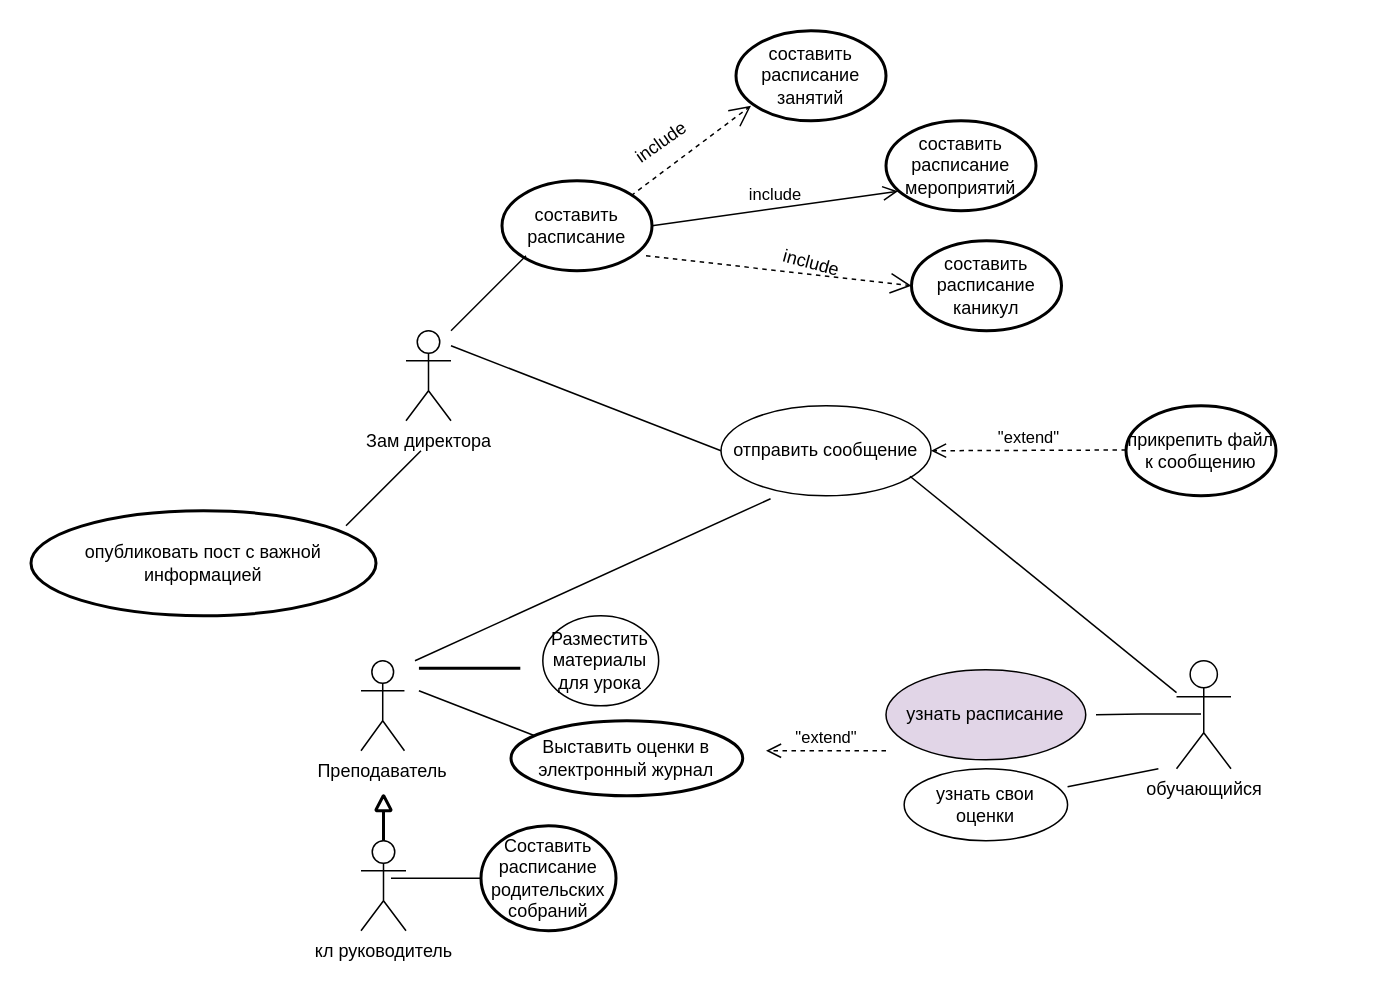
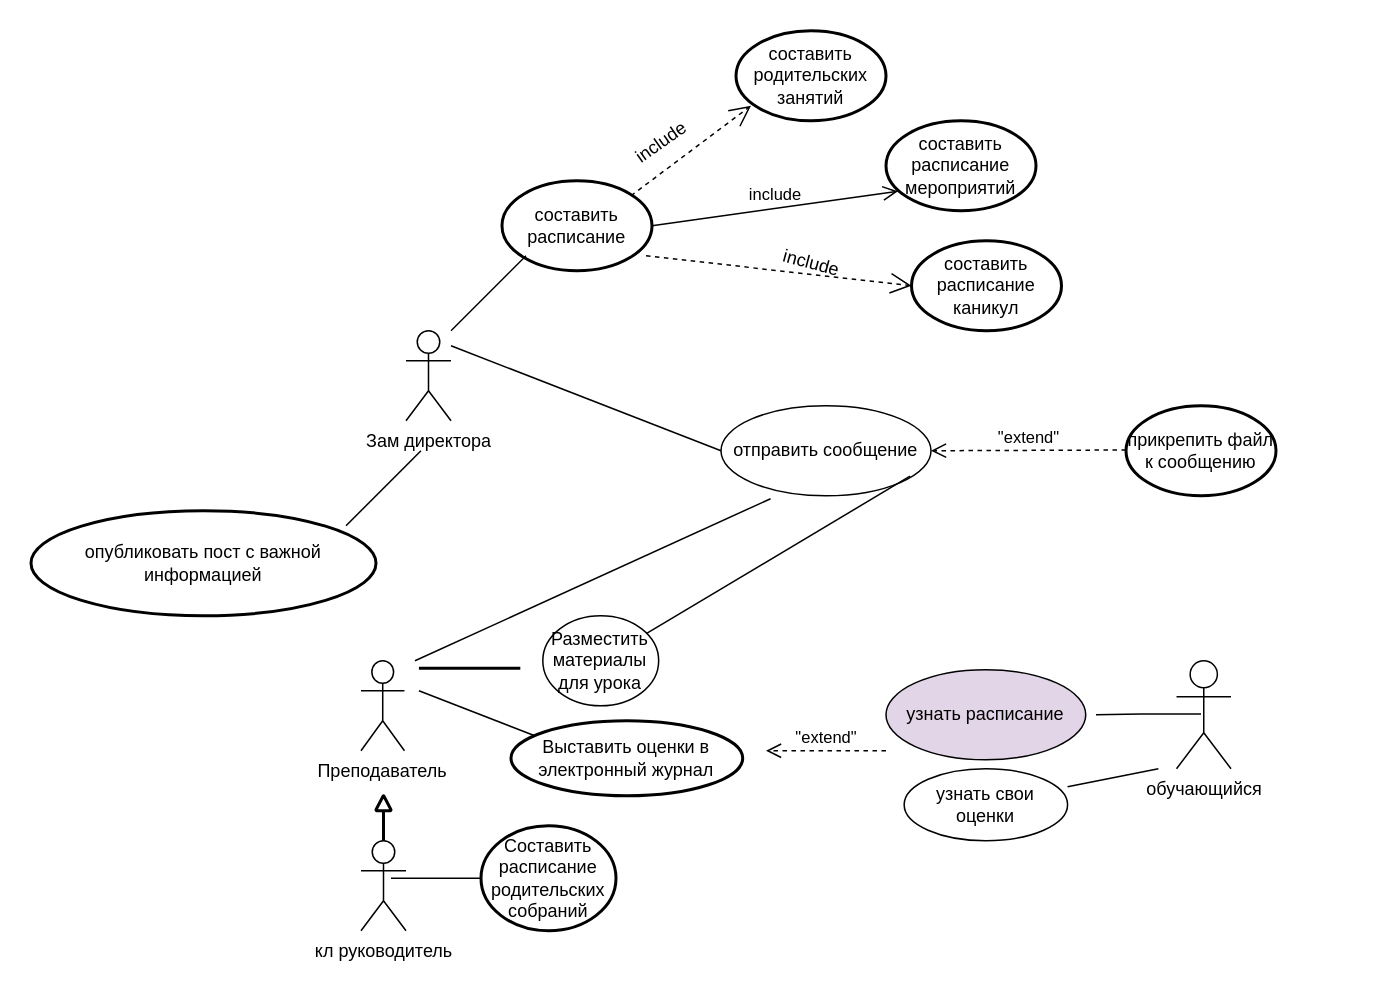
(811, 76) -> (811, 76)
(1043, 584) -> (778, 555)
